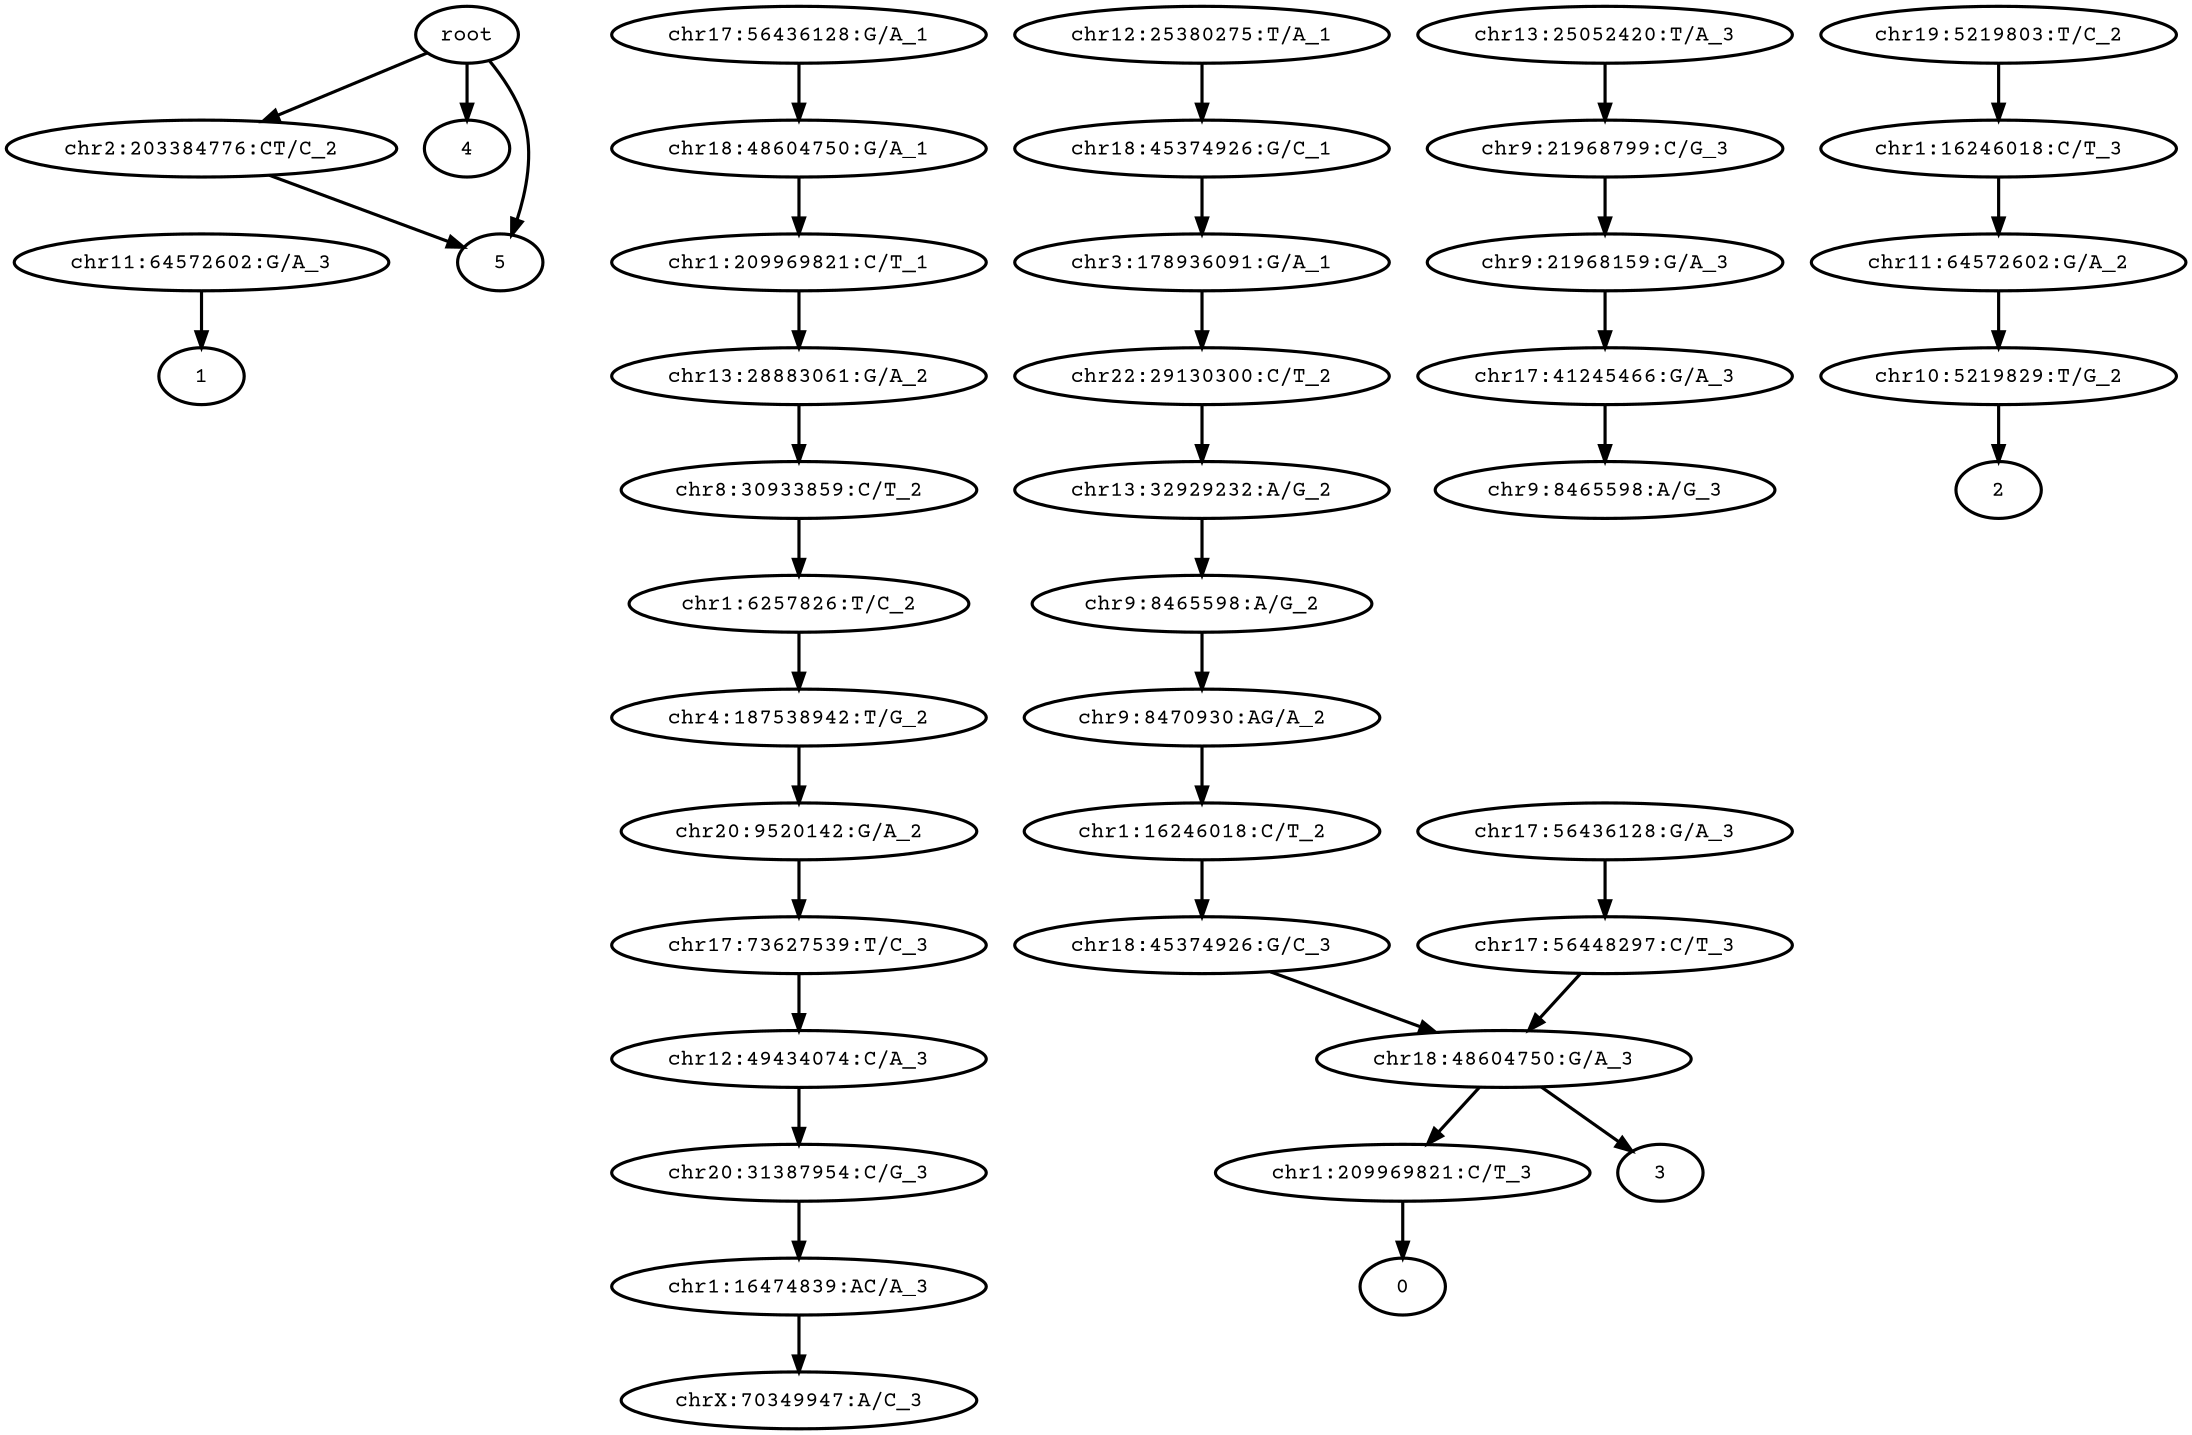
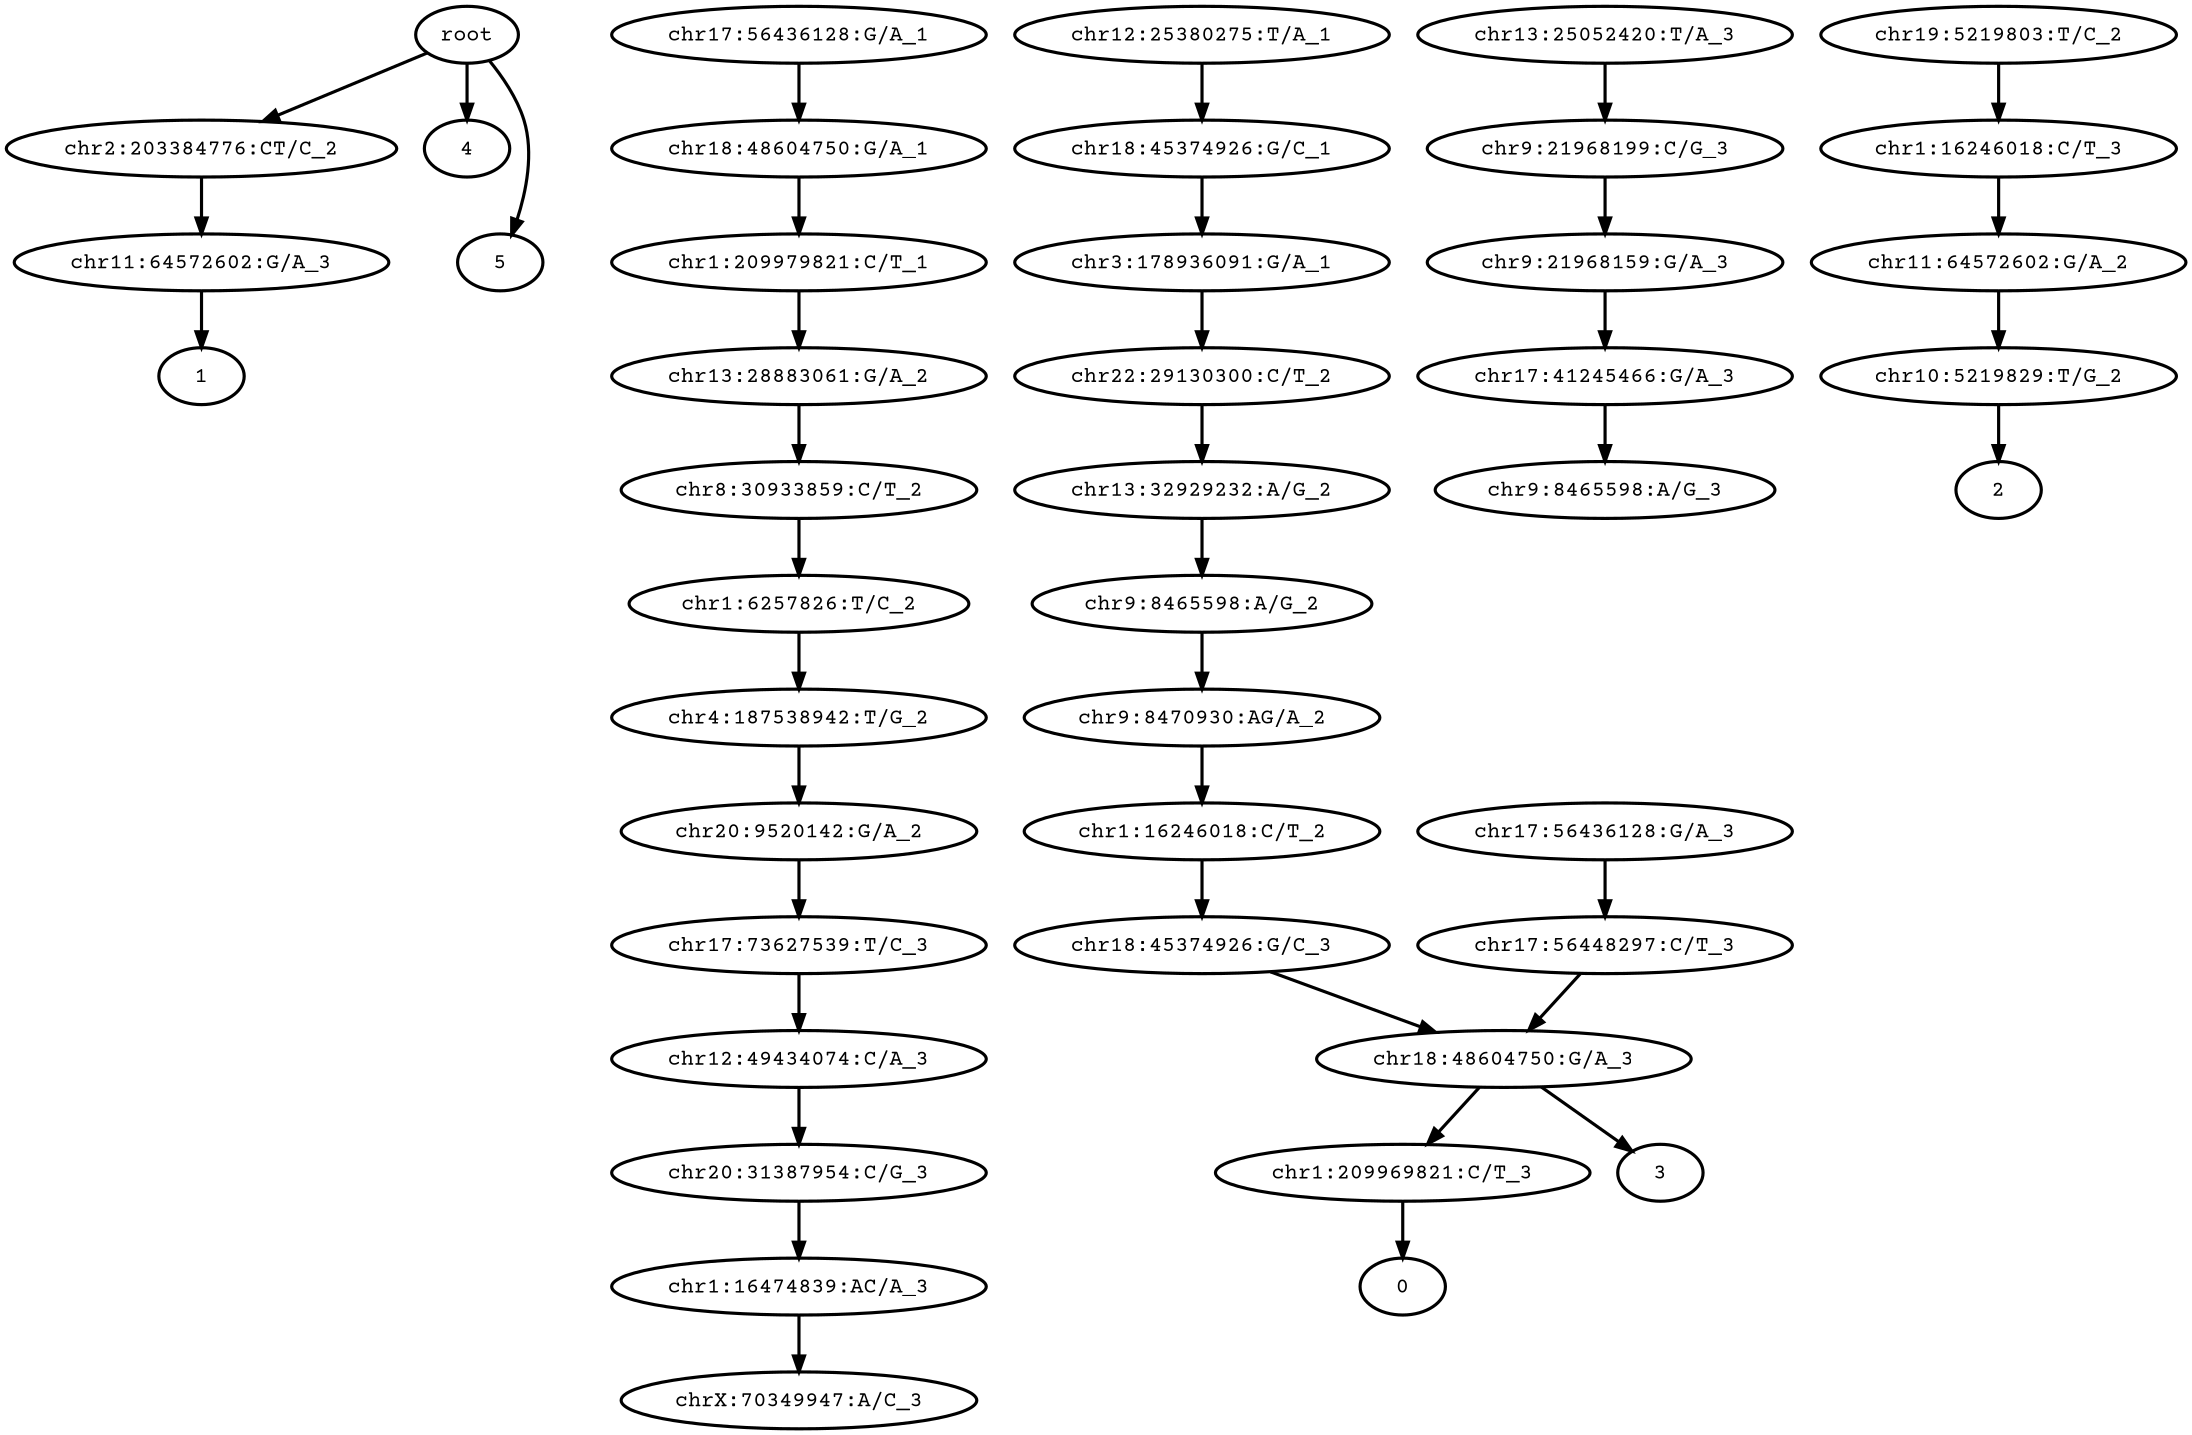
(1605, 149) -> (1605, 149)
(359, 208) -> (202, 198)
(799, 262) -> (799, 262)
